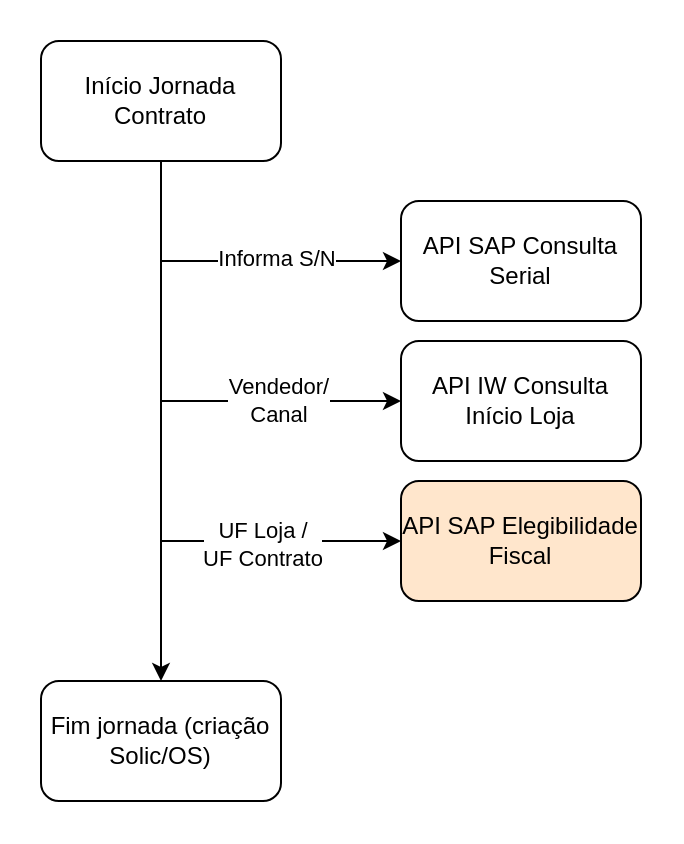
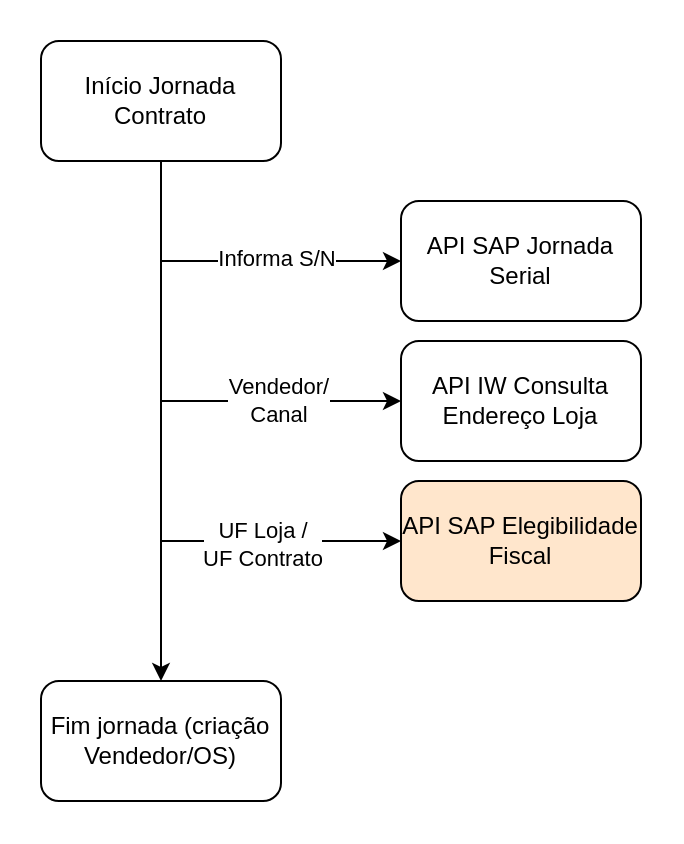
(521, 261) -> (521, 261)
(521, 401) -> (521, 401)
(161, 741) -> (161, 741)
